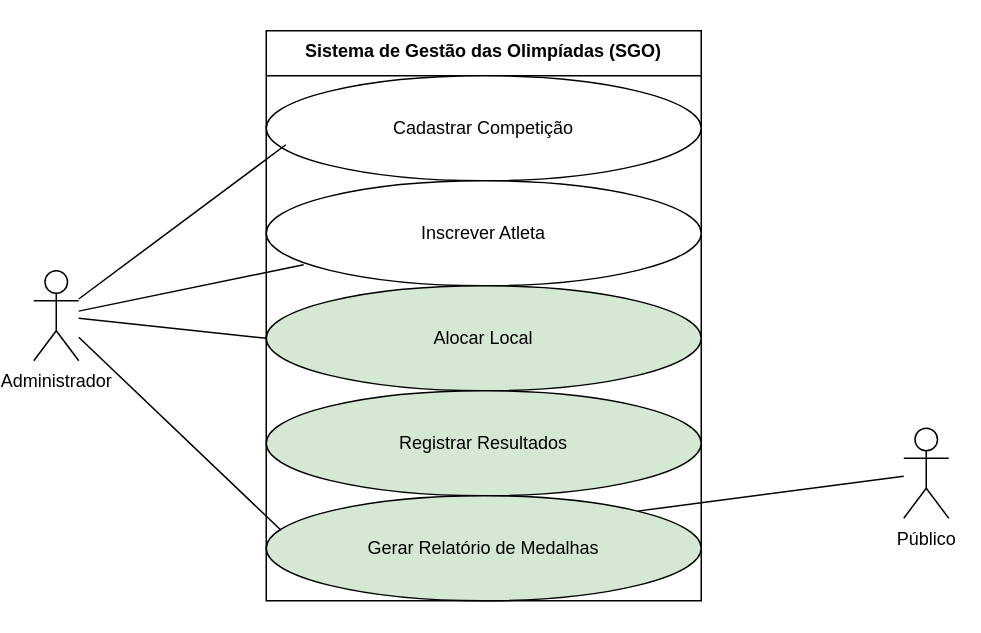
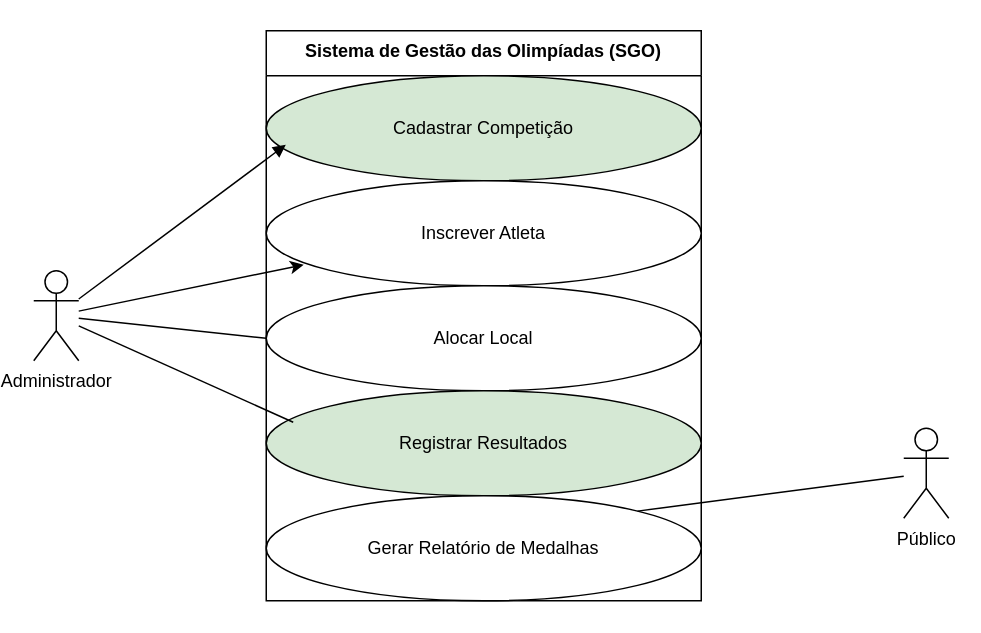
(484, 128) -> (484, 128)
(279, 150) -> (274, 153)
(297, 266) -> (292, 267)
(484, 338) -> (484, 338)
none -> (186, 374)
(180, 433) -> none
(484, 548) -> (484, 548)
